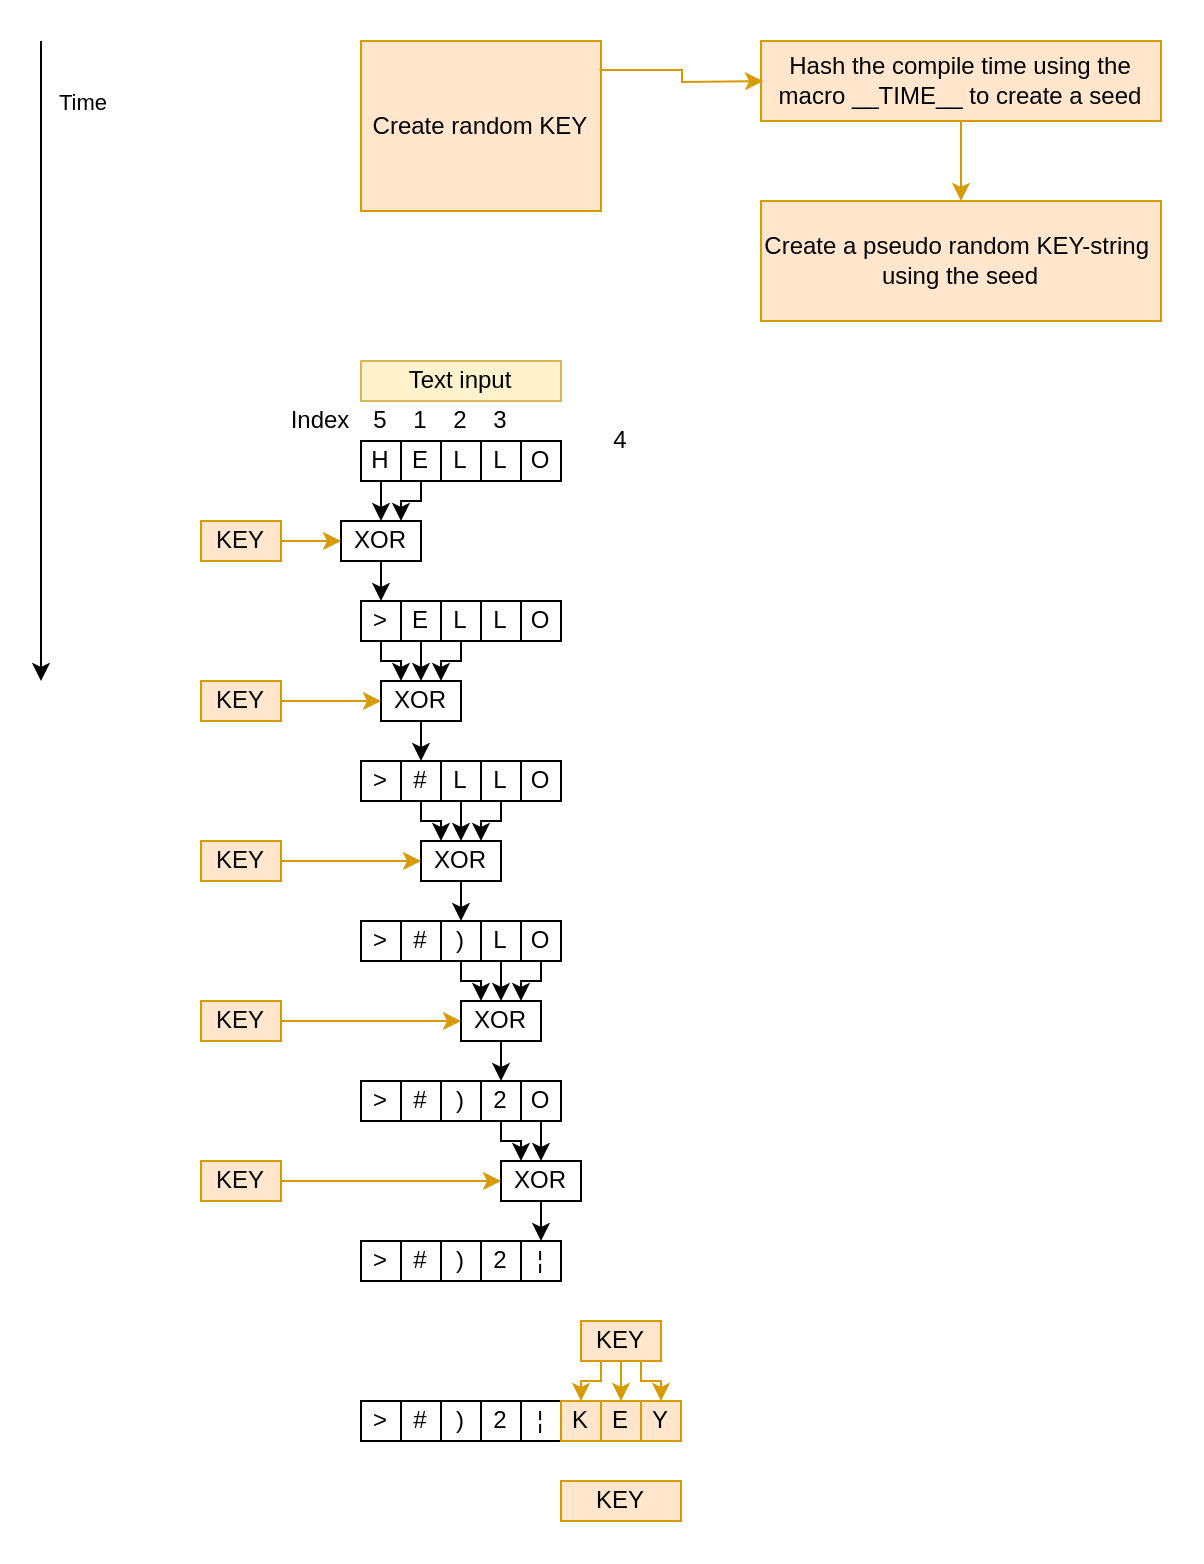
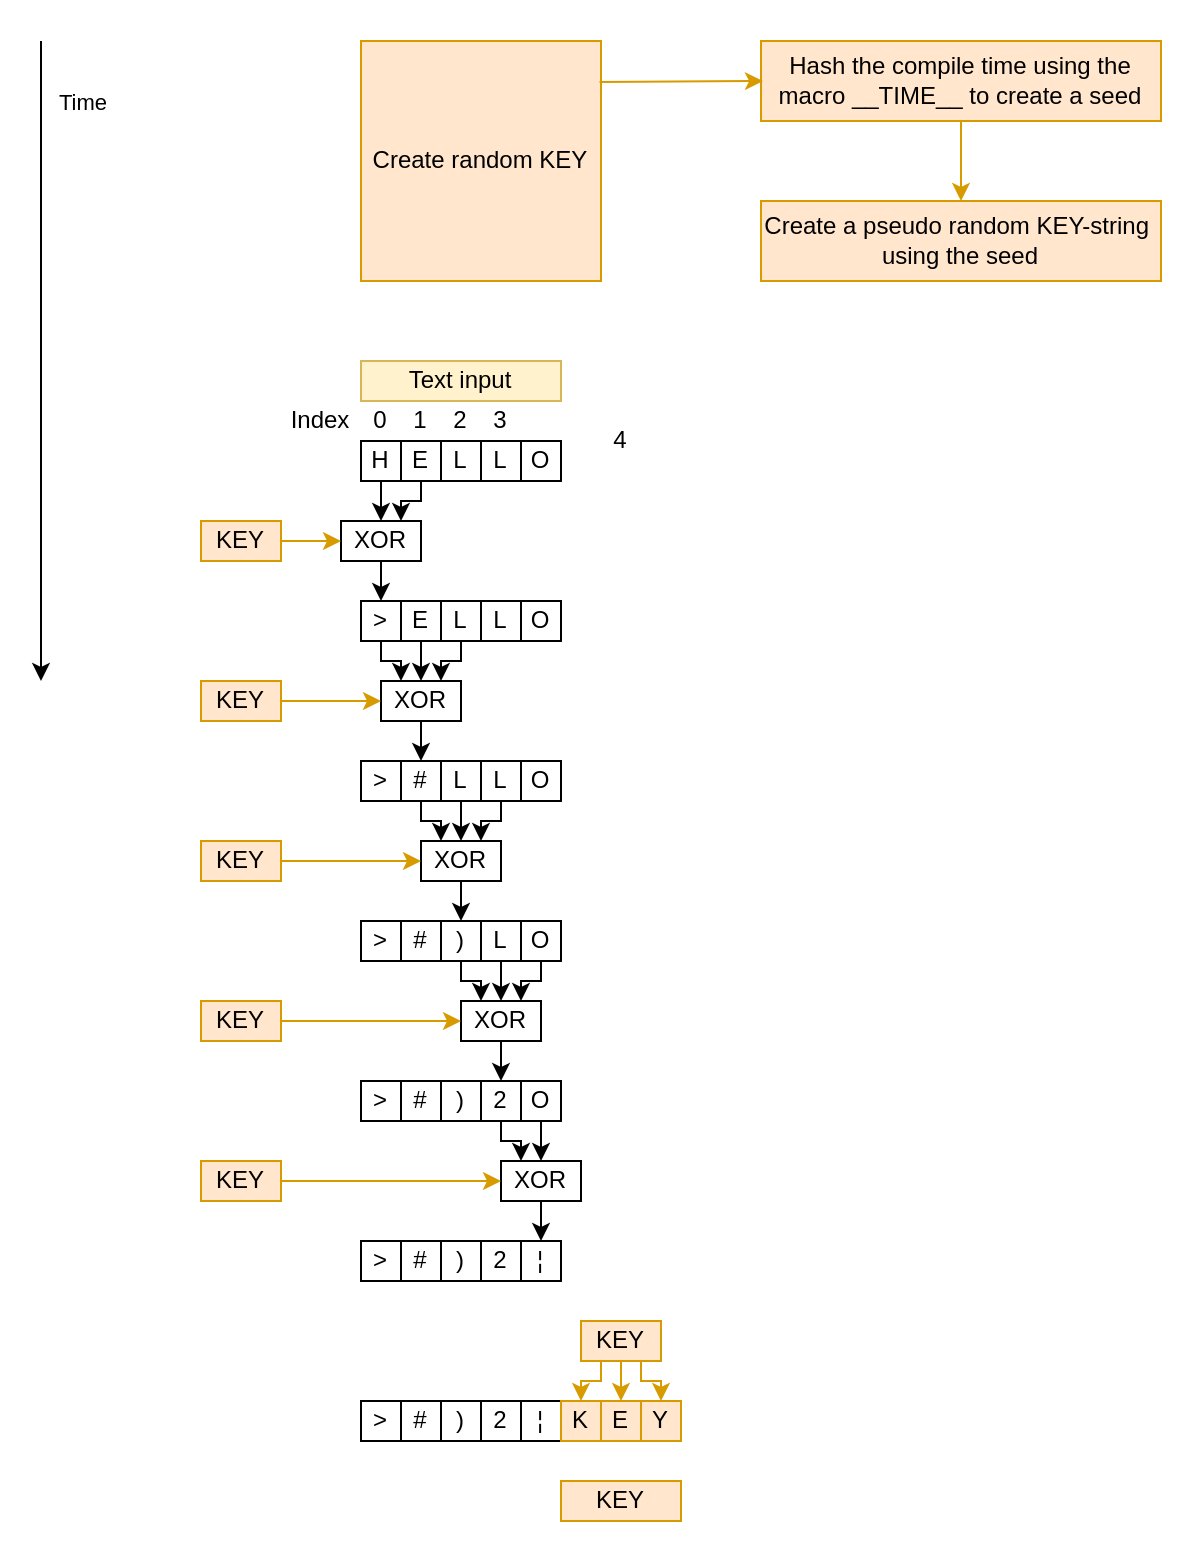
(481, 126) -> (481, 161)
(961, 261) -> (961, 241)
(381, 421) -> (381, 421)
